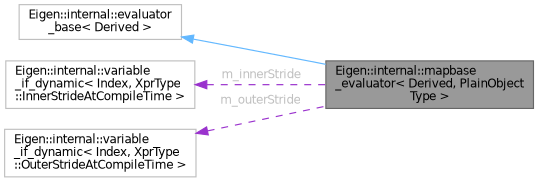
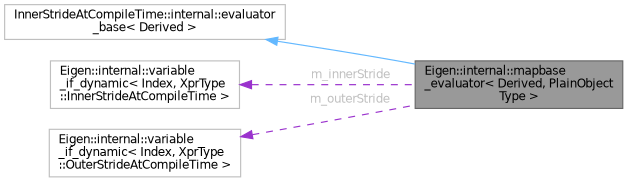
(100, 22) -> (145, 22)
